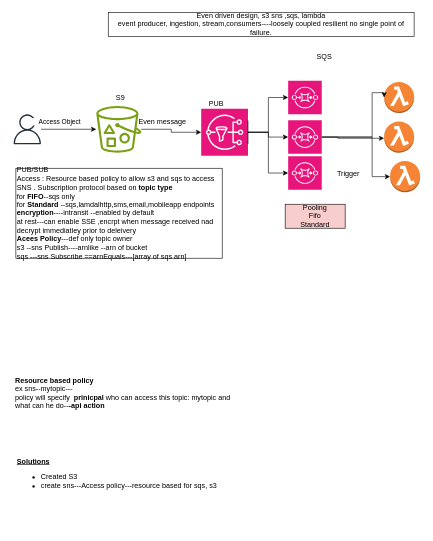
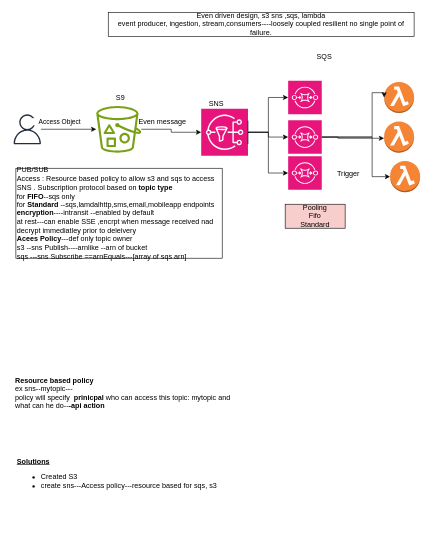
(217, 104) -> (217, 104)
